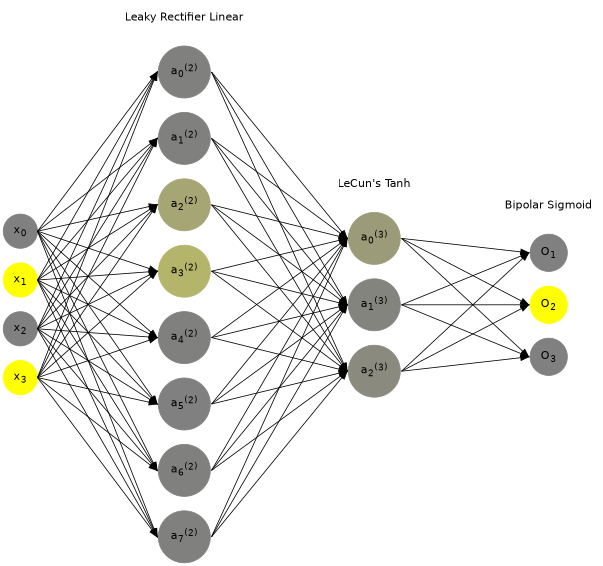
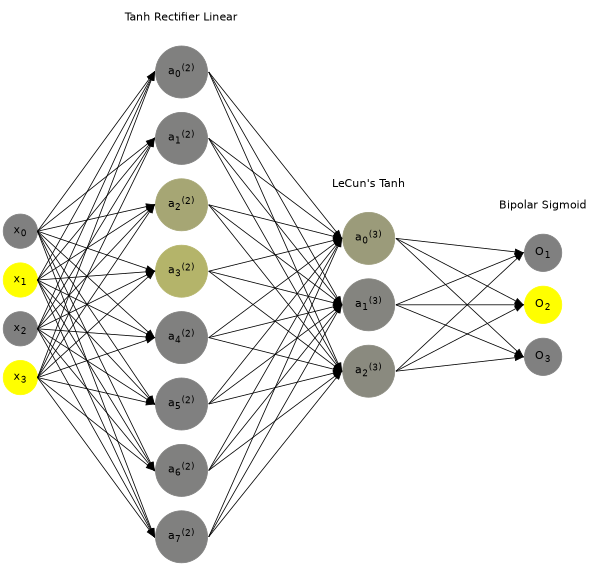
(184, 18) -> (182, 18)
